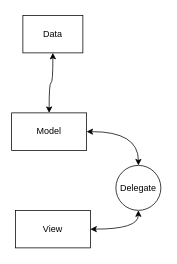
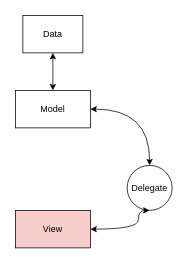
(49, 132) -> (53, 109)
(138, 188) -> (150, 188)
(53, 229) -> (53, 229)
